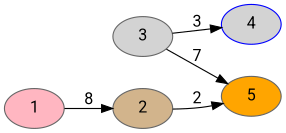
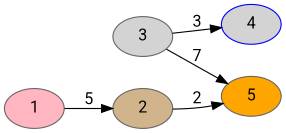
(89, 100) -> (89, 100)
